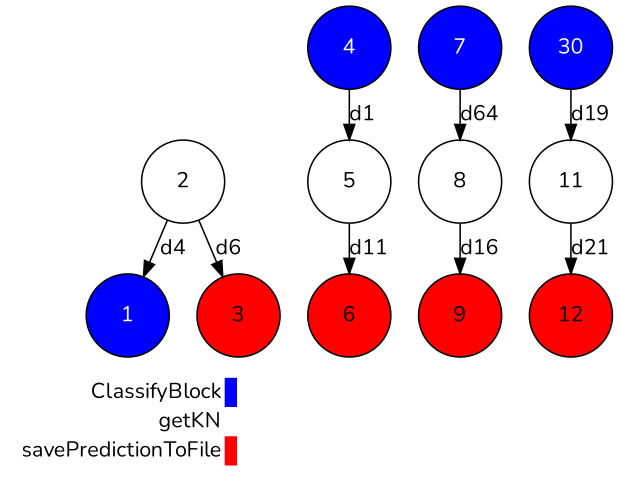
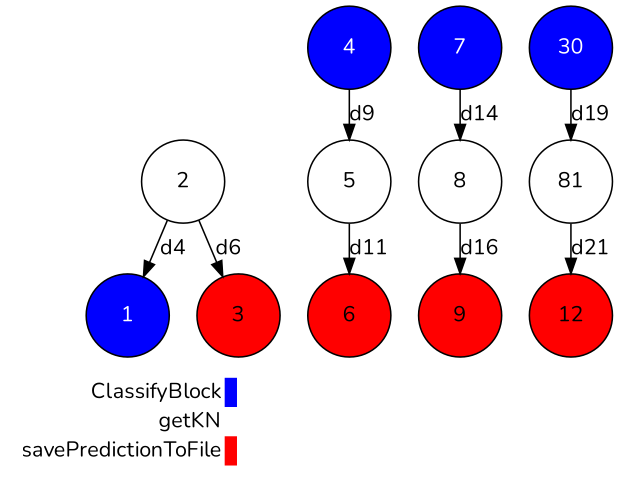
(362, 115) -> (362, 115)
(479, 115) -> (479, 115)
(571, 182) -> (571, 182)
